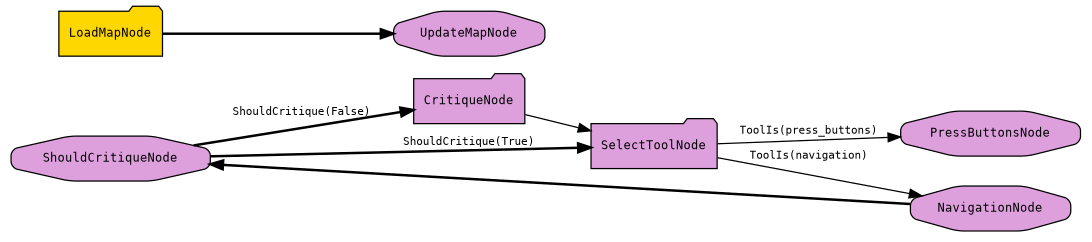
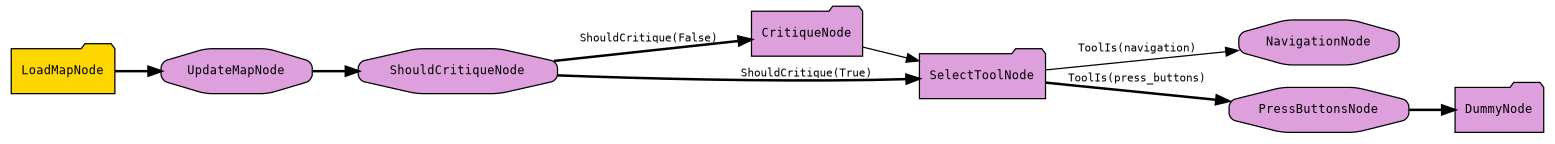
none -> (1499, 110)
(803, 141) -> (1131, 91)
(567, 184) -> (329, 71)
